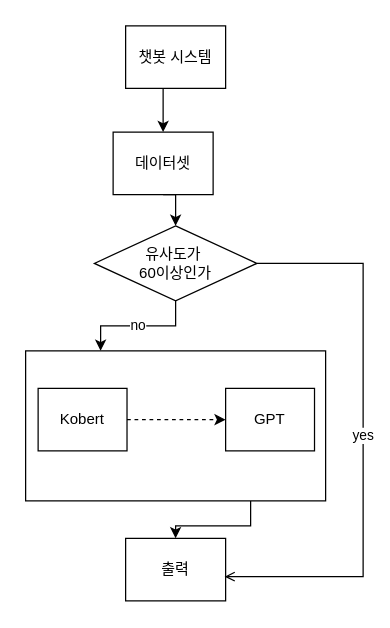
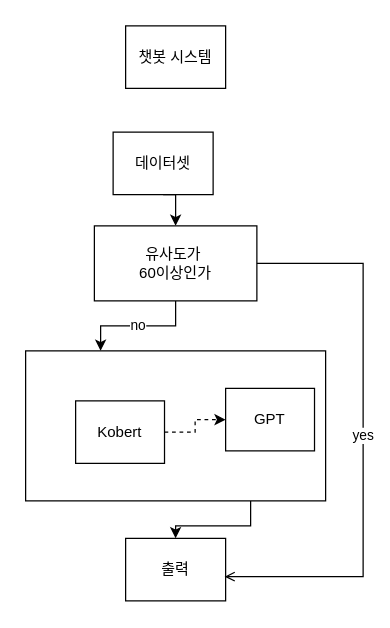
(163, 104) -> none
(176, 263) -> (176, 263)
(83, 419) -> (120, 432)
